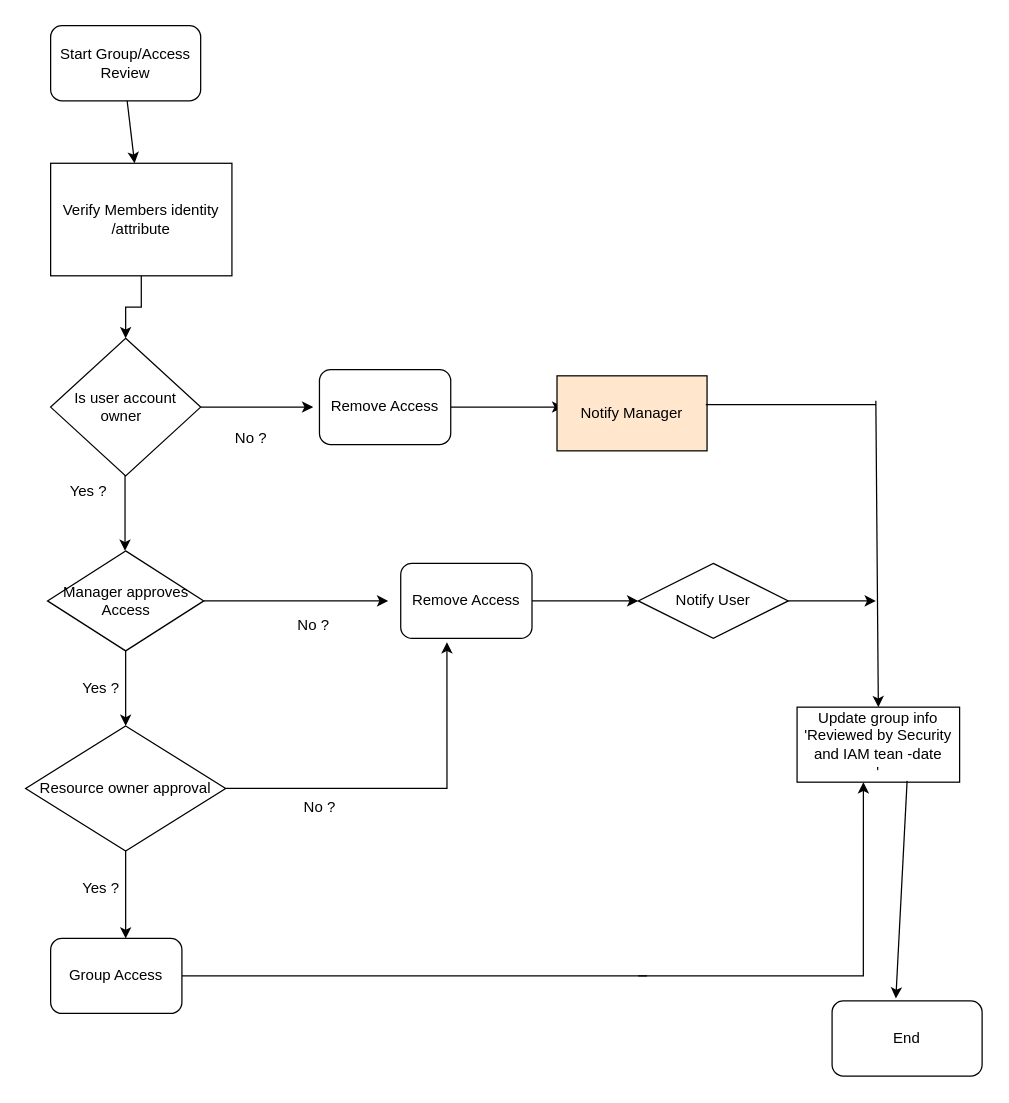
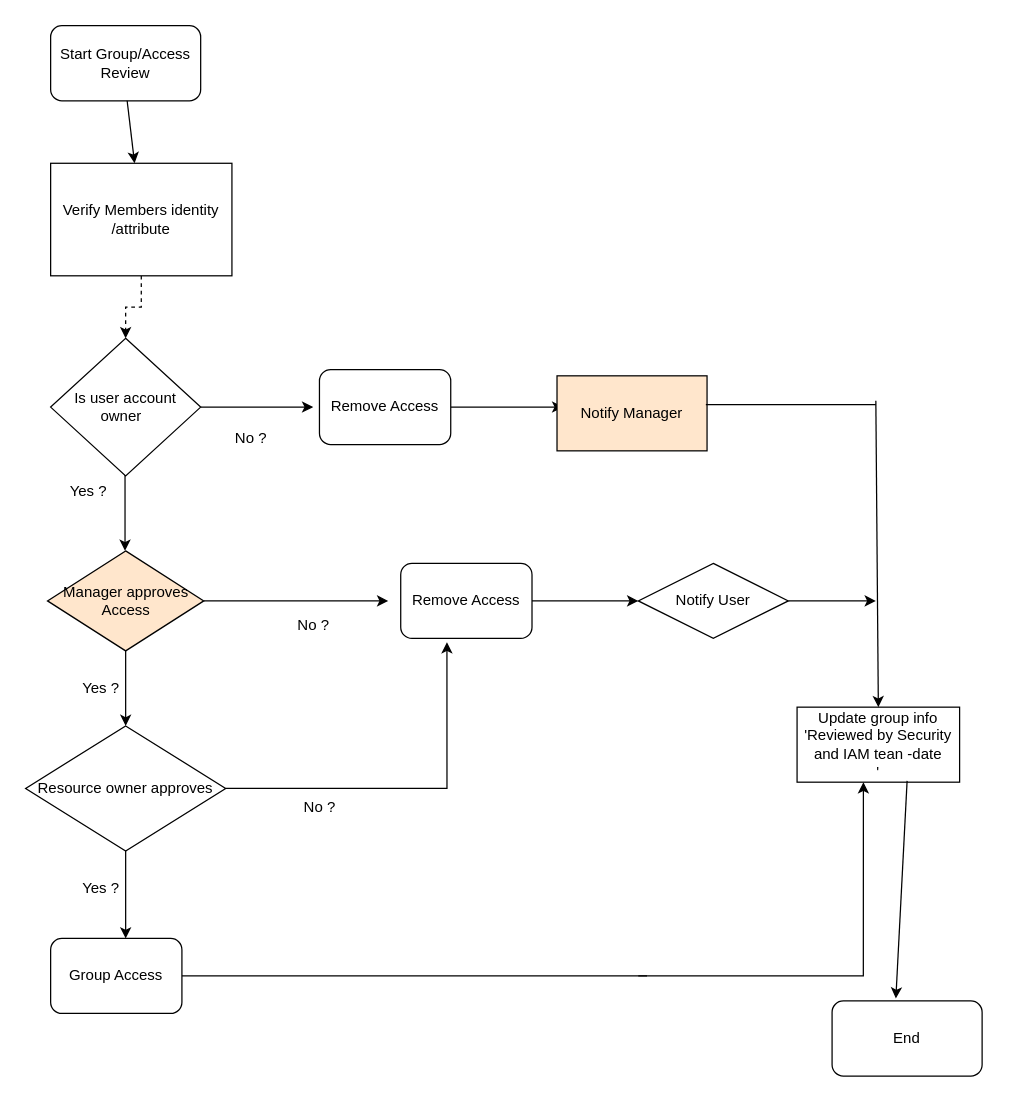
(137, 307) -> (137, 307)
(126, 601) -> (126, 601)
(126, 788) -> (126, 788)
